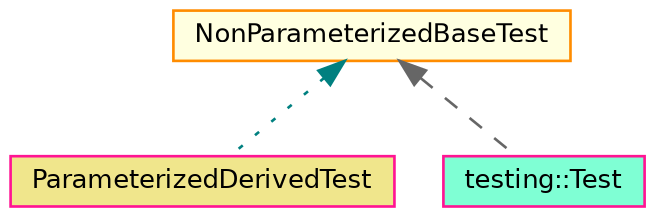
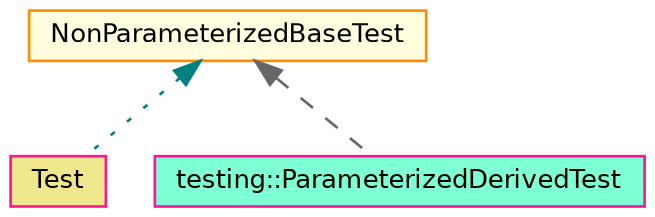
(203, 181) -> (58, 181)
(544, 181) -> (400, 181)
